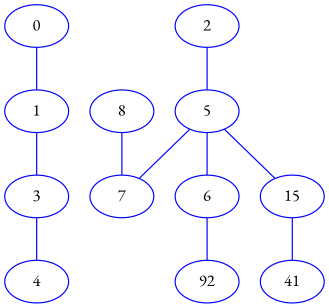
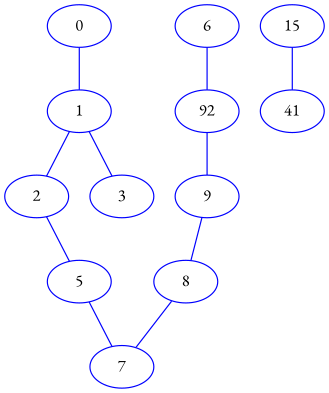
none -> (58, 154)
(207, 154) -> none
(250, 154) -> none
none -> (207, 196)
(37, 282) -> none
